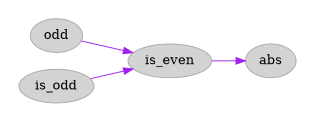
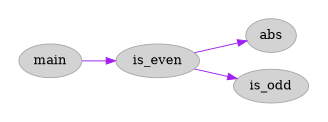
(56, 36) -> (50, 61)
(107, 75) -> (211, 73)
